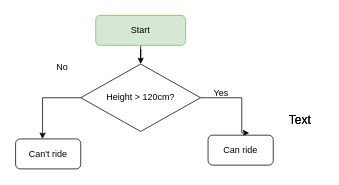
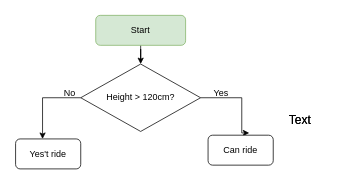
(62, 67) -> (69, 93)
(48, 154) -> (48, 154)
